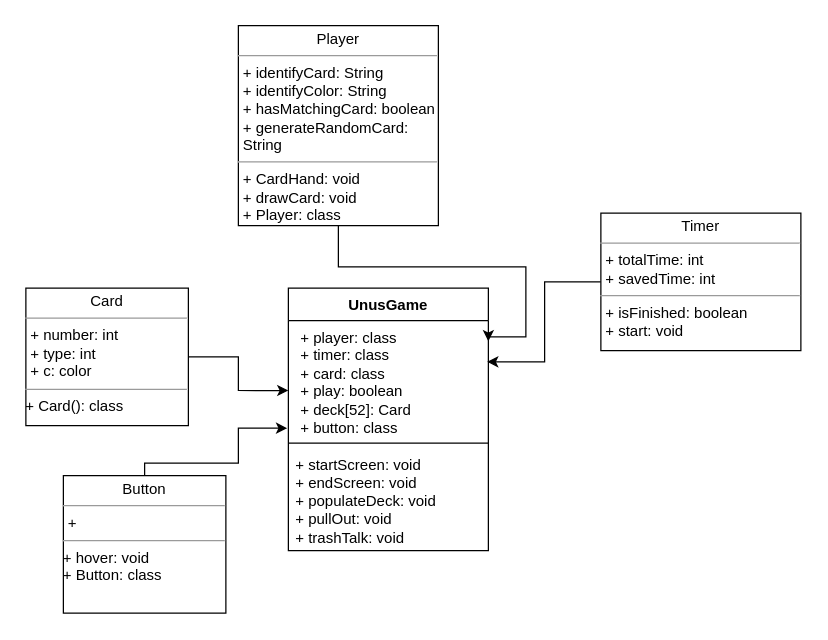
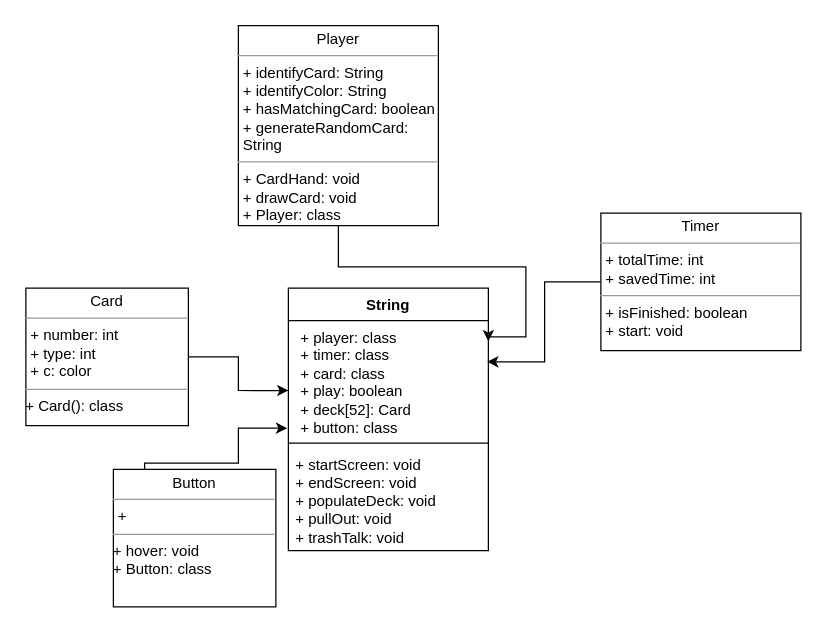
(388, 306) -> (388, 306)
(144, 544) -> (194, 538)
